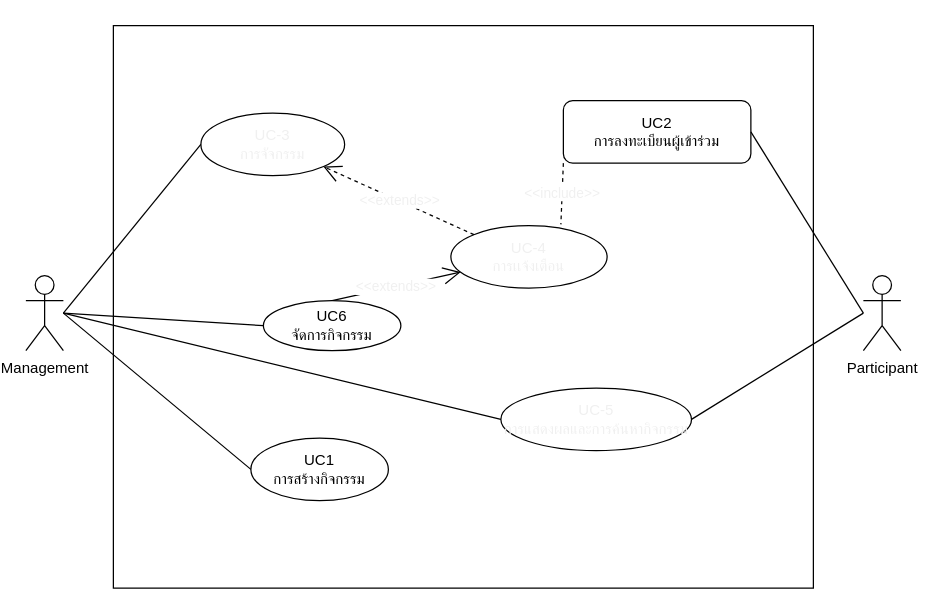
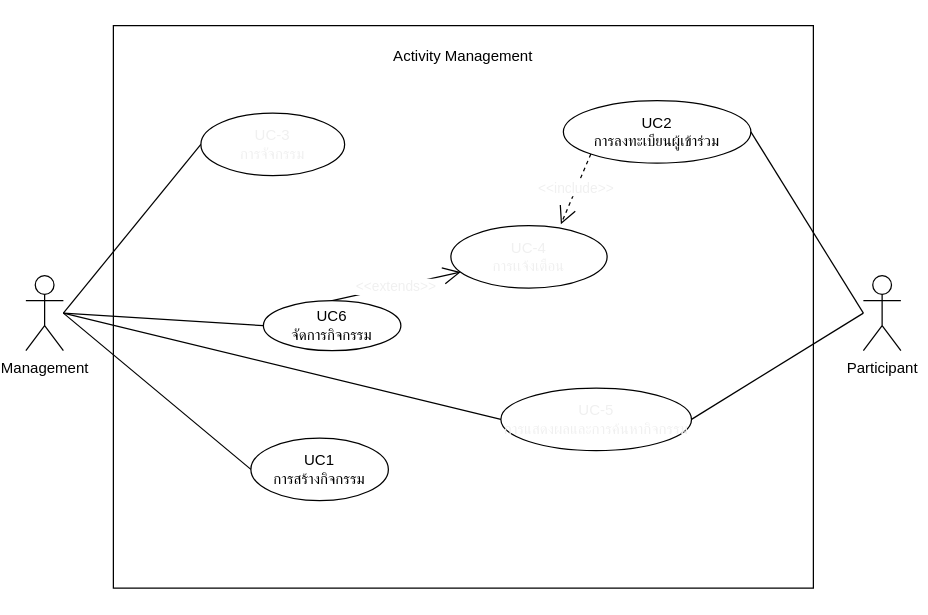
none -> (463, 57)
(657, 132) -> (657, 132)
(561, 211) -> (568, 208)
(444, 221) -> none
